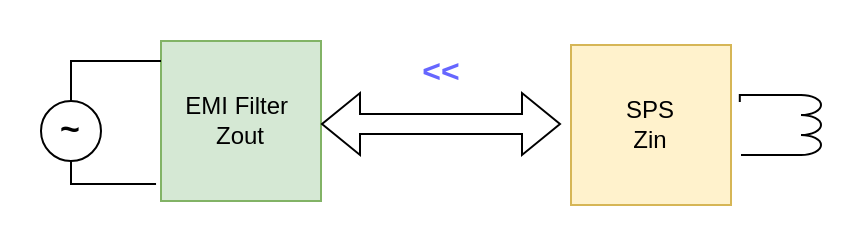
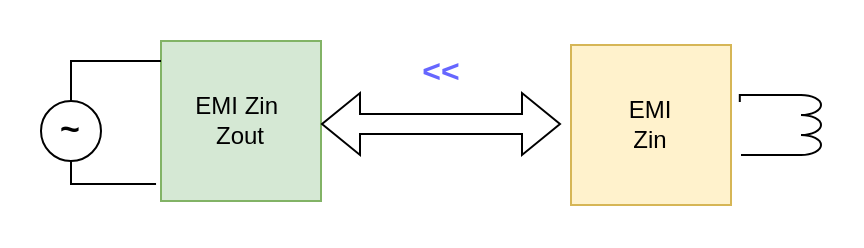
(241, 121) -> (241, 121)
(651, 125) -> (651, 125)
